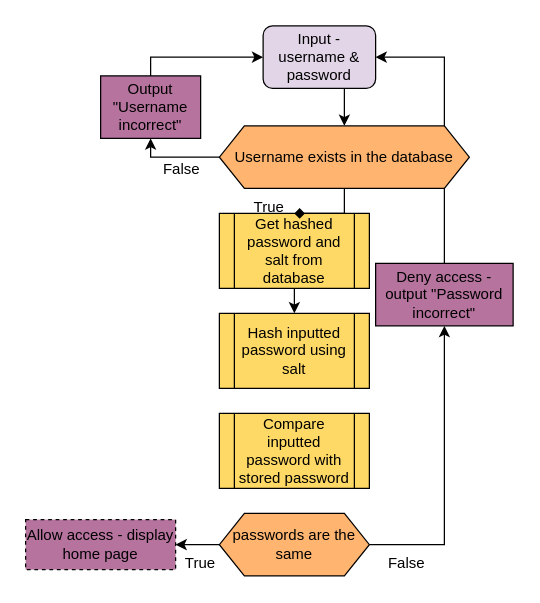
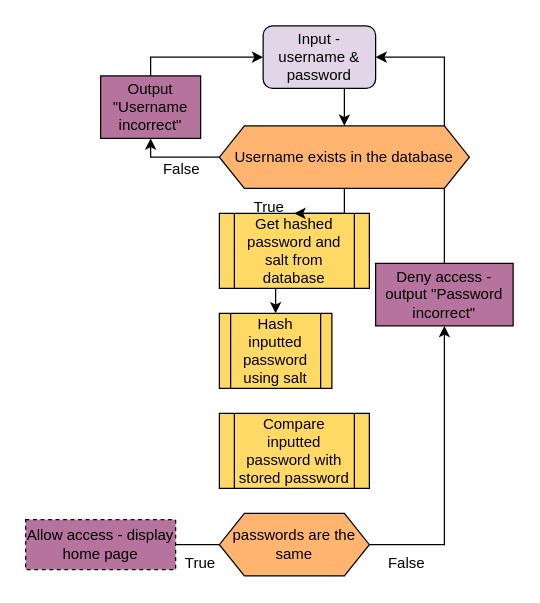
(305, 213) -> (304, 213)
(294, 351) -> (276, 351)
(185, 544) -> (181, 544)
